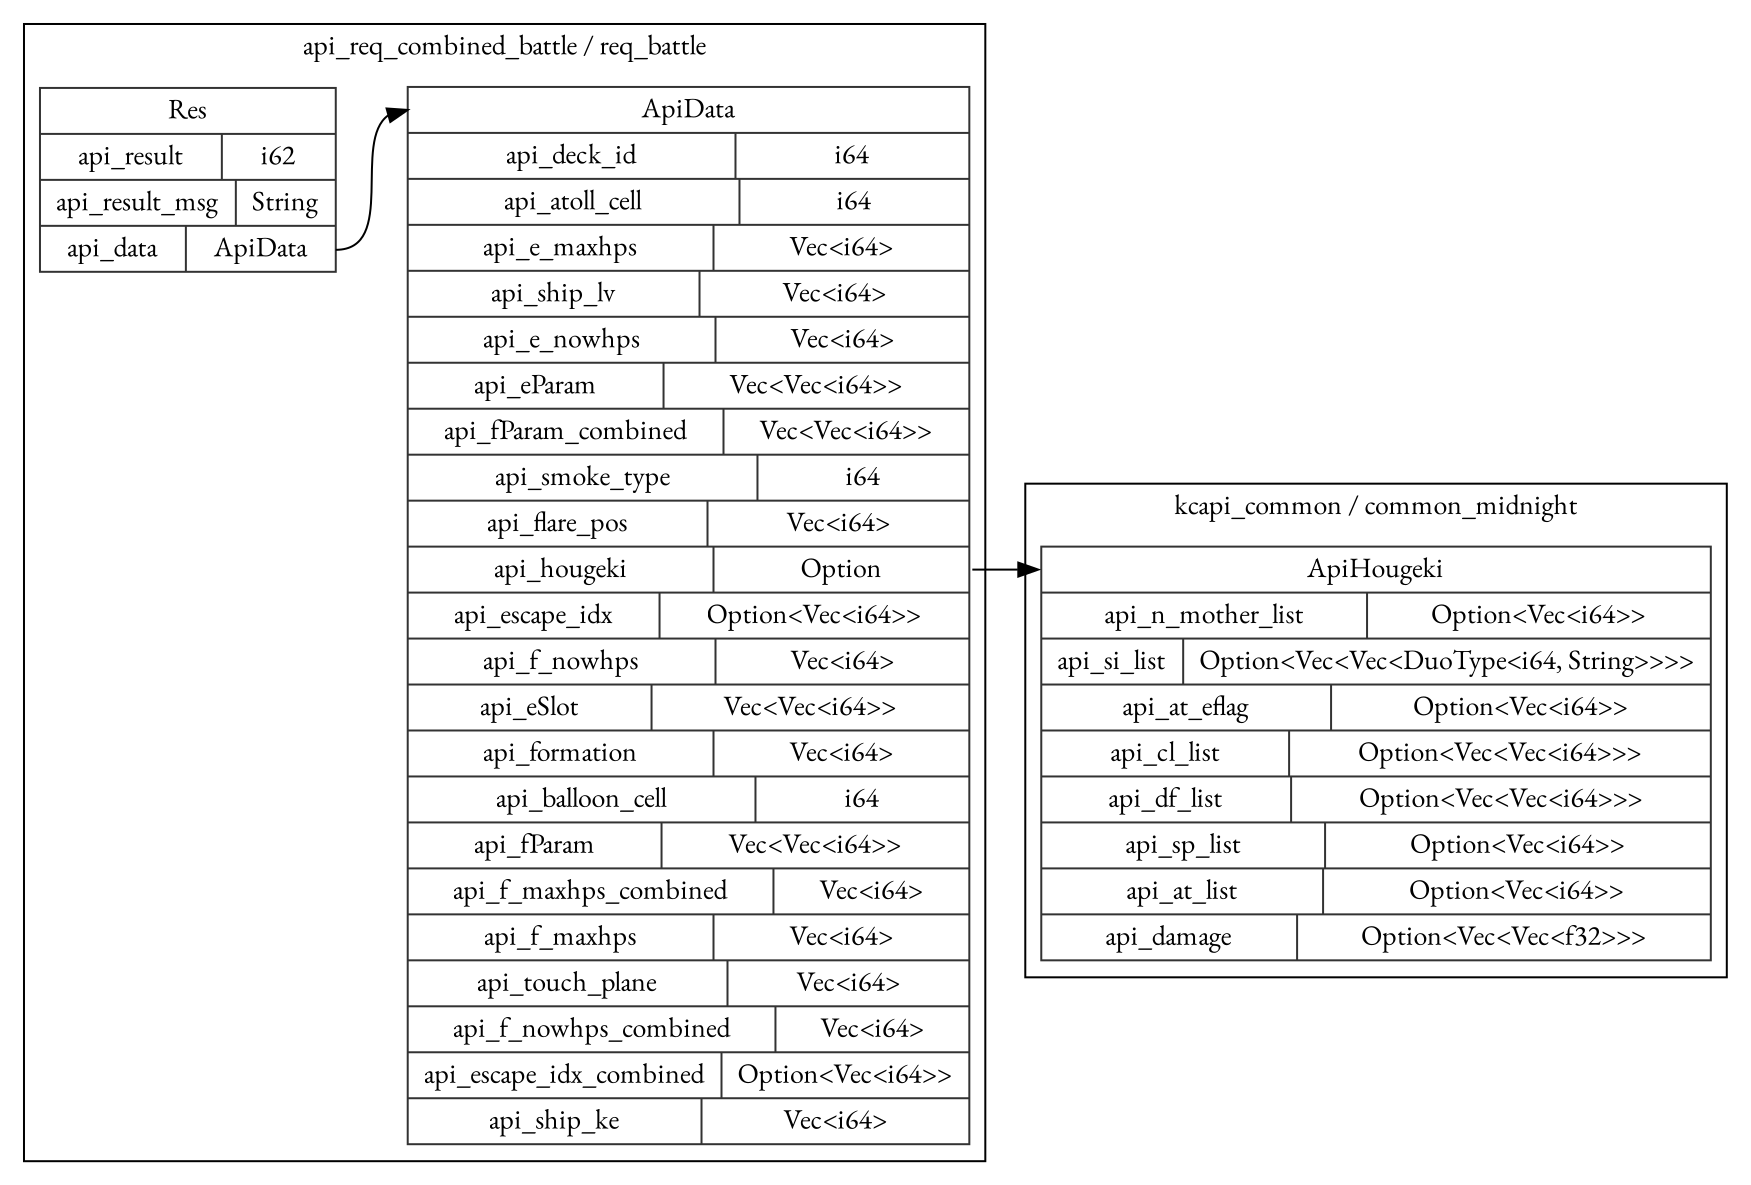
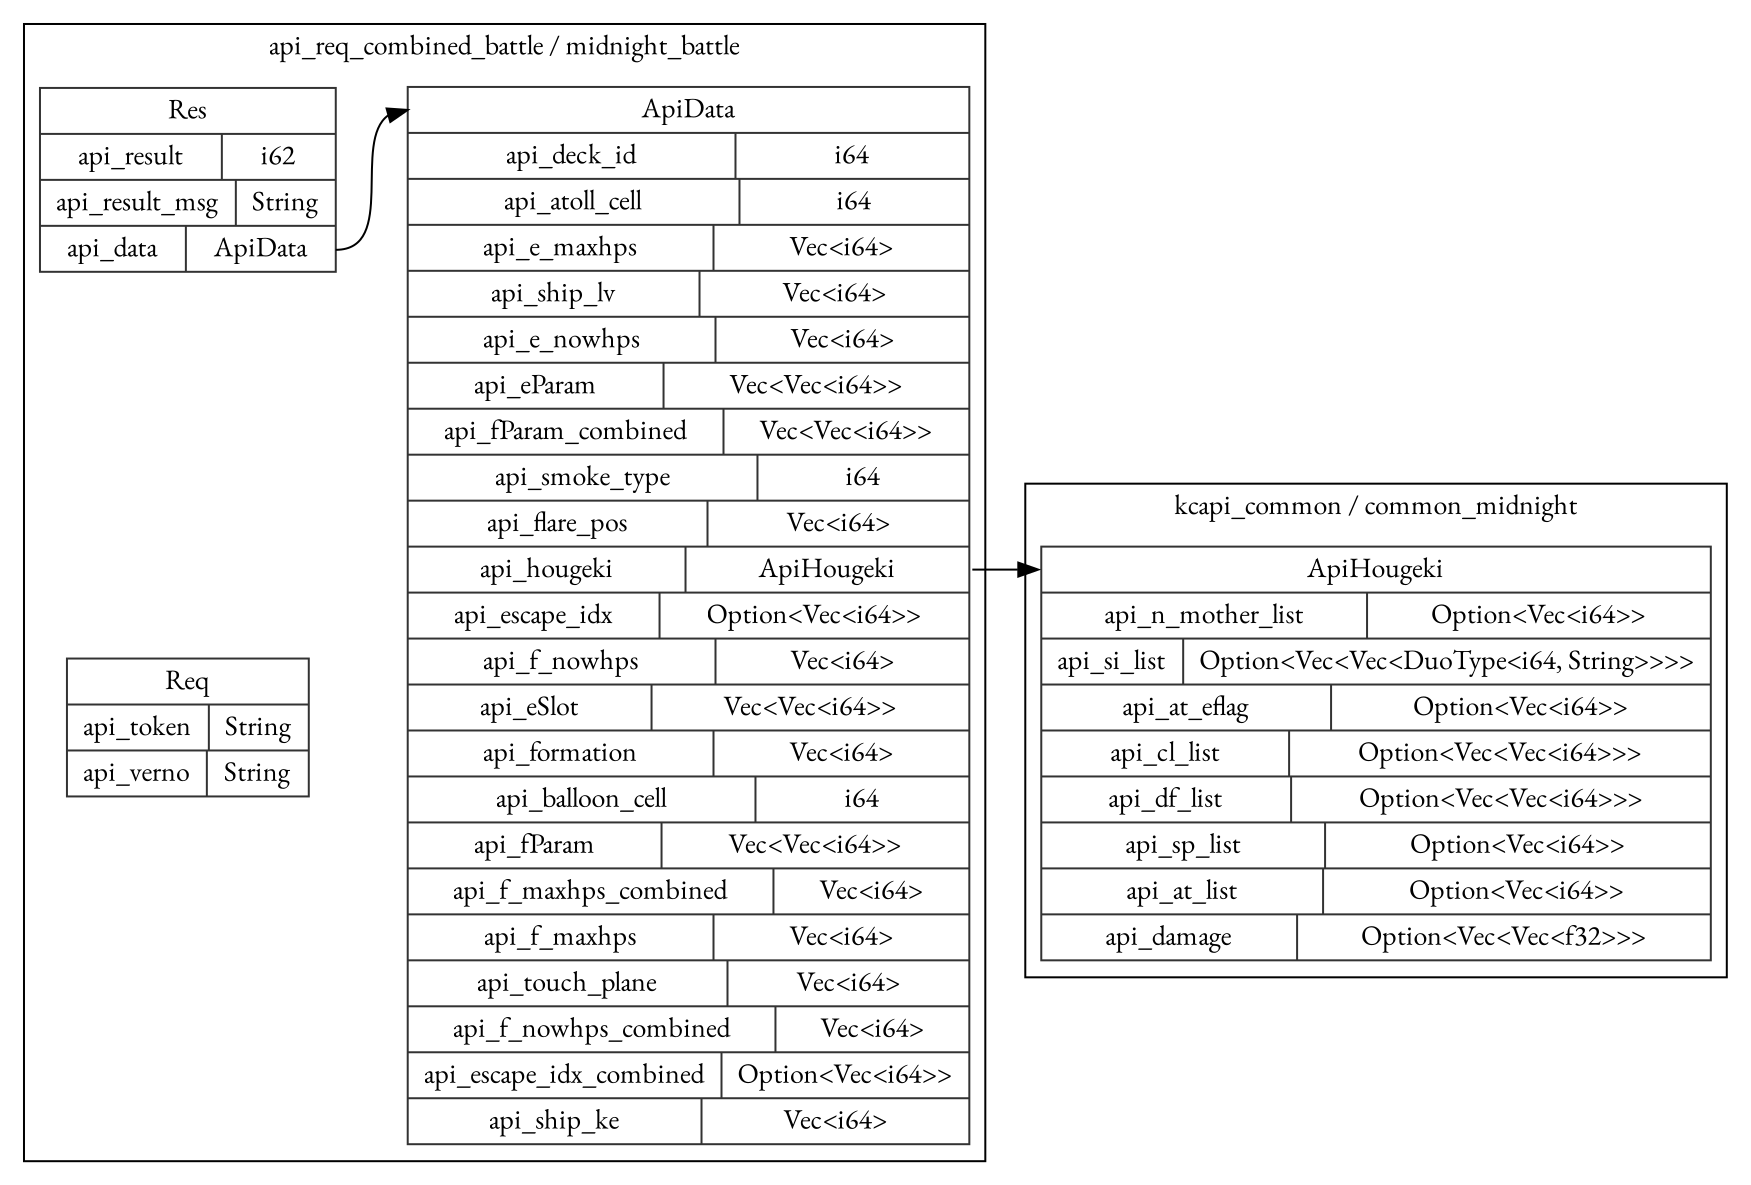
(505, 47) -> (505, 47)
(841, 569) -> (827, 569)
none -> (188, 727)
